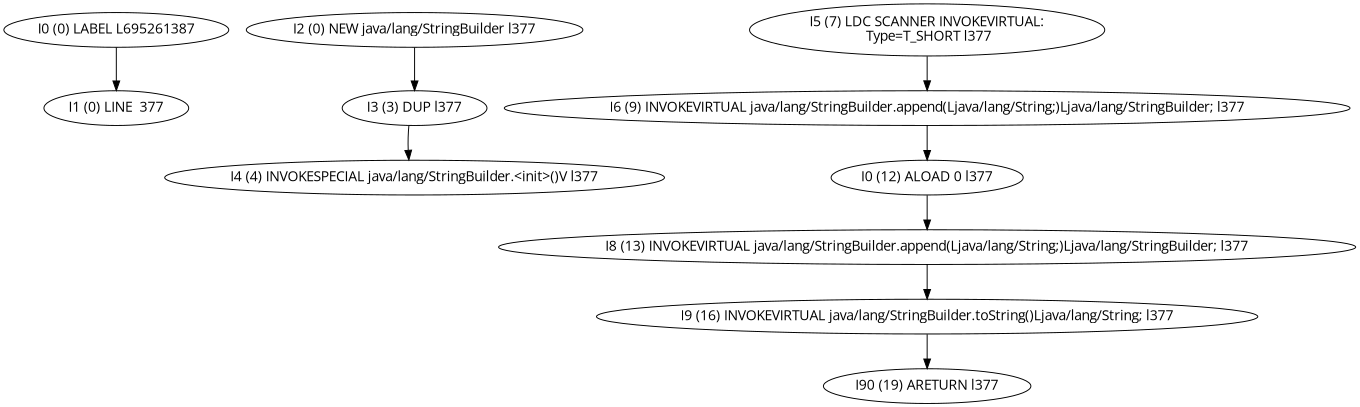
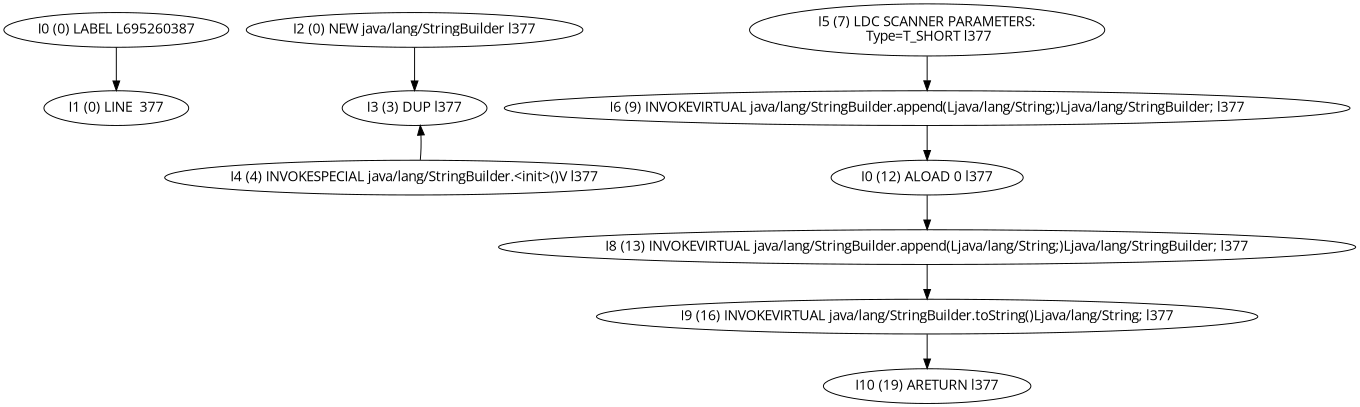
(116, 30) -> (116, 30)
(927, 30) -> (927, 30)
(408, 138) -> (421, 148)
(927, 386) -> (927, 386)
